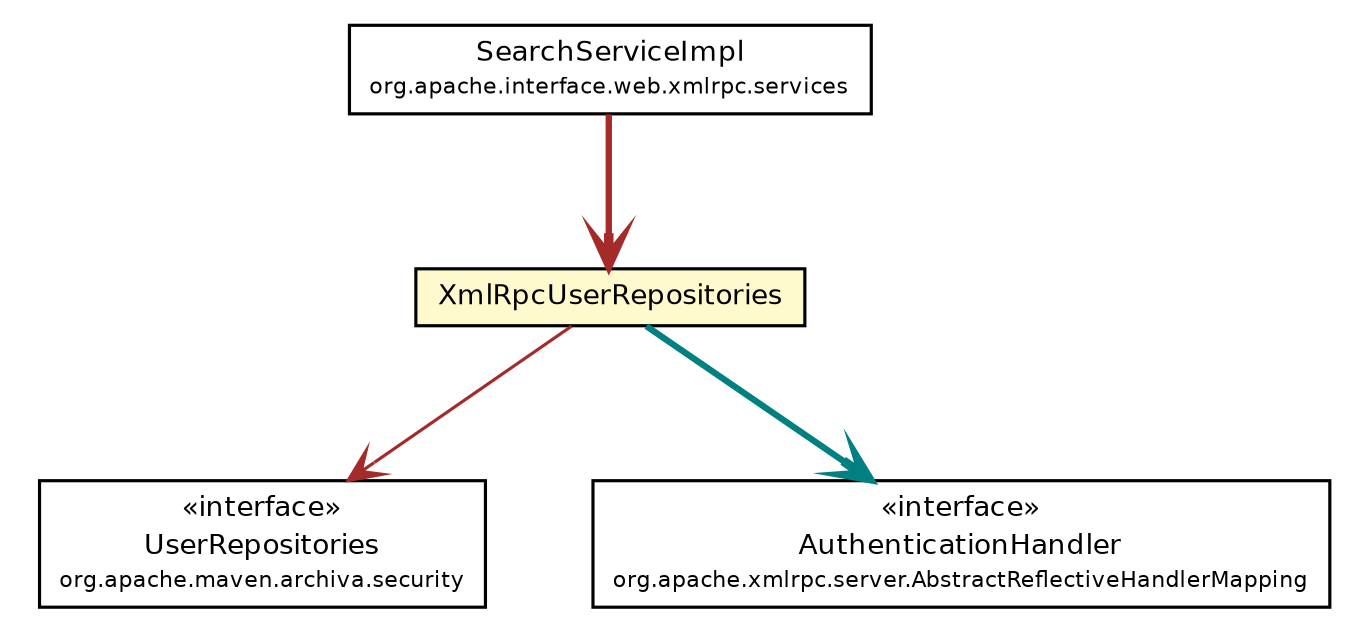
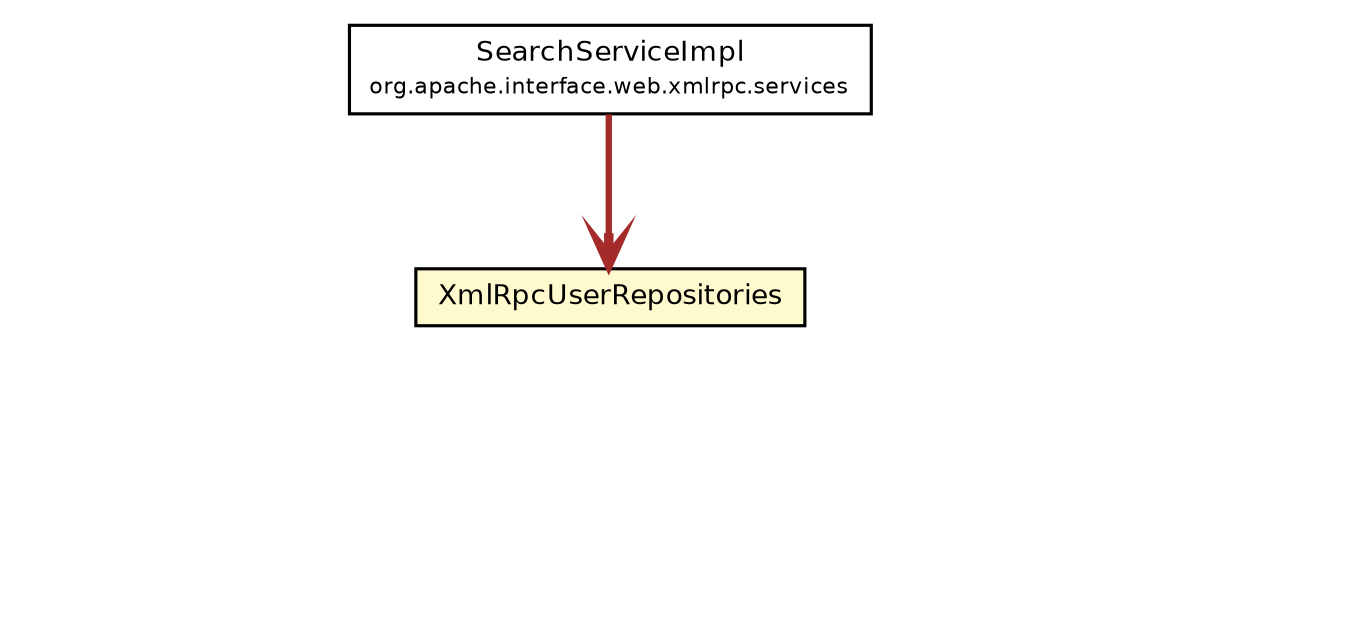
(261, 544) -> none
(960, 544) -> none
